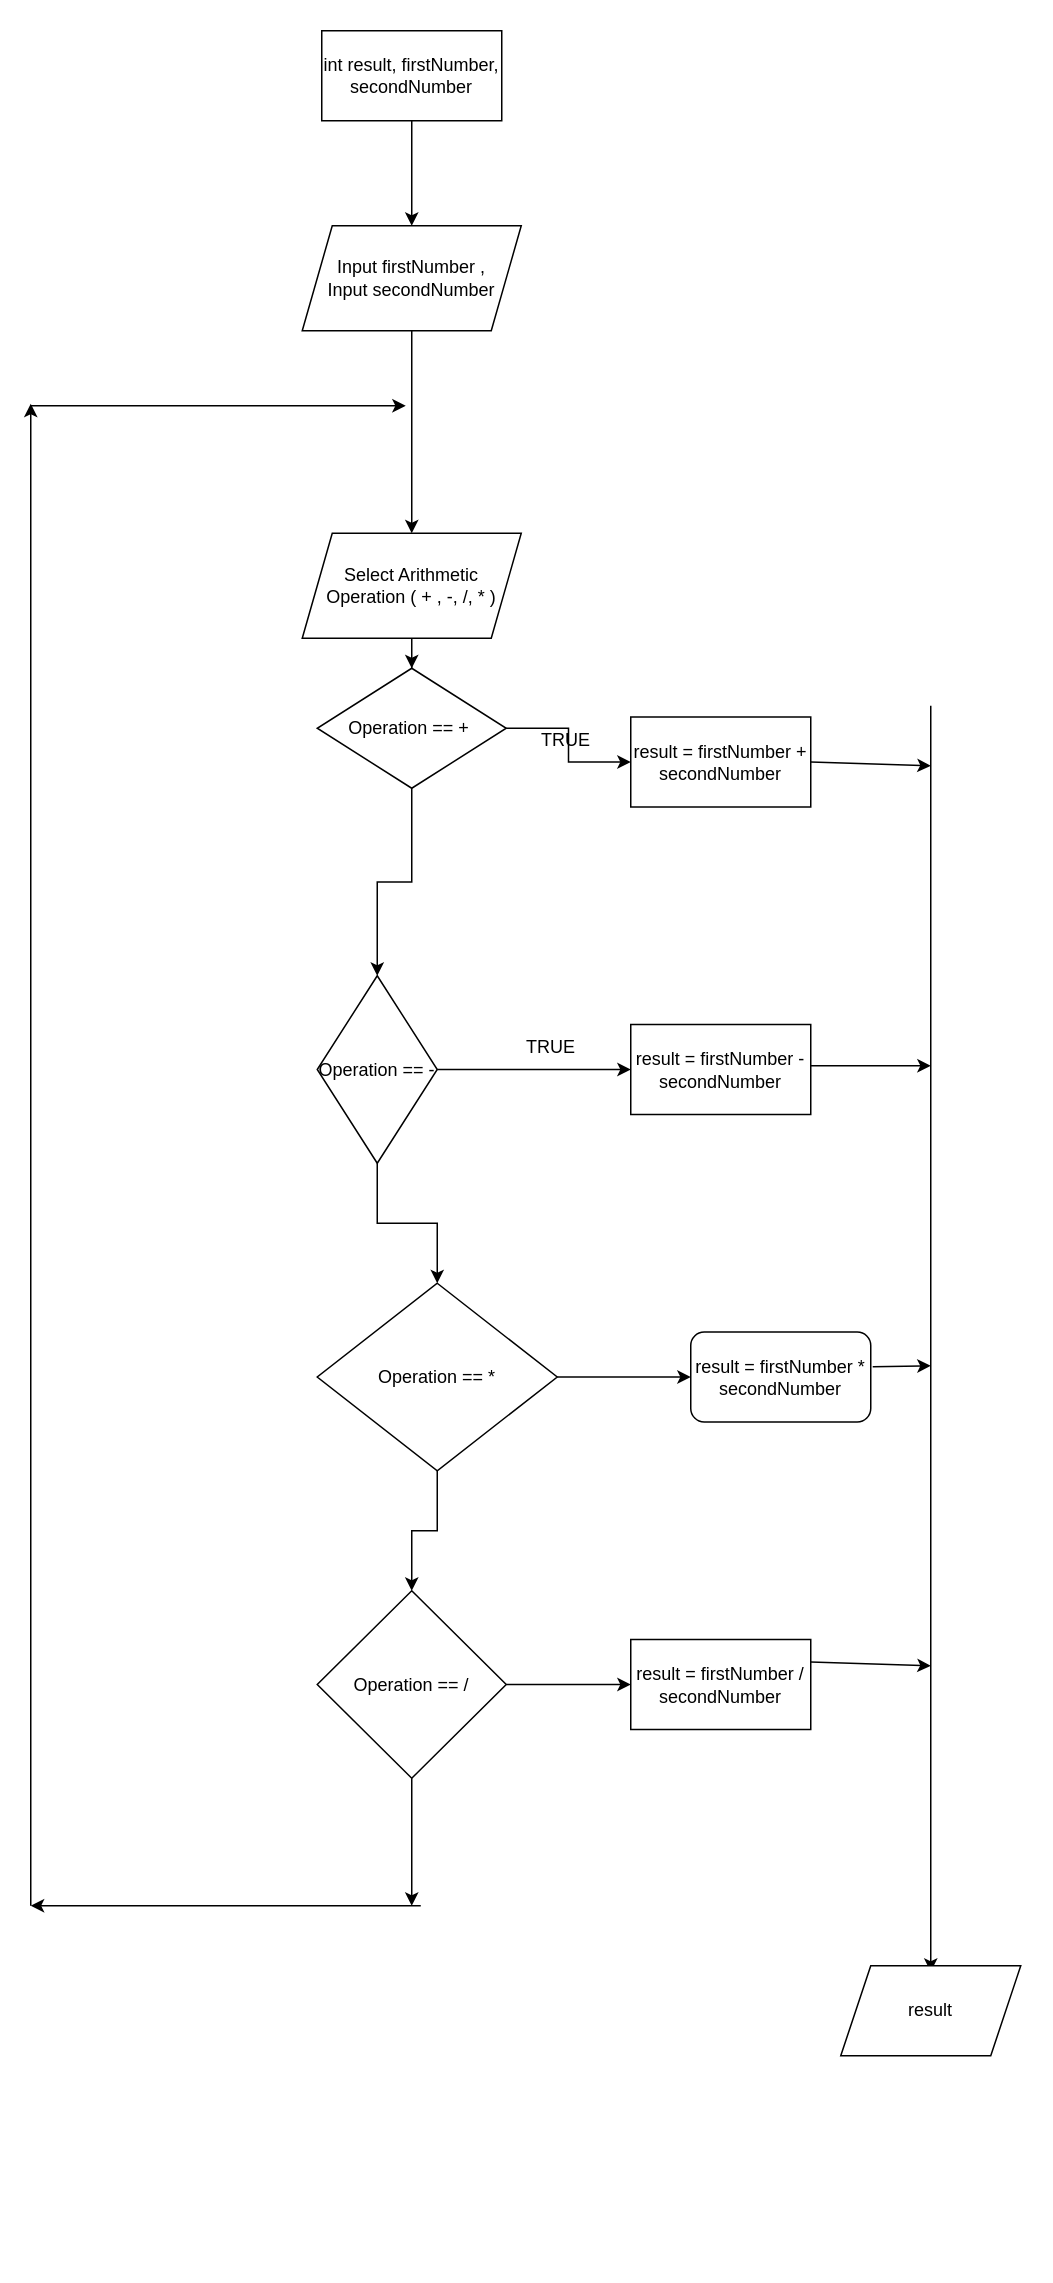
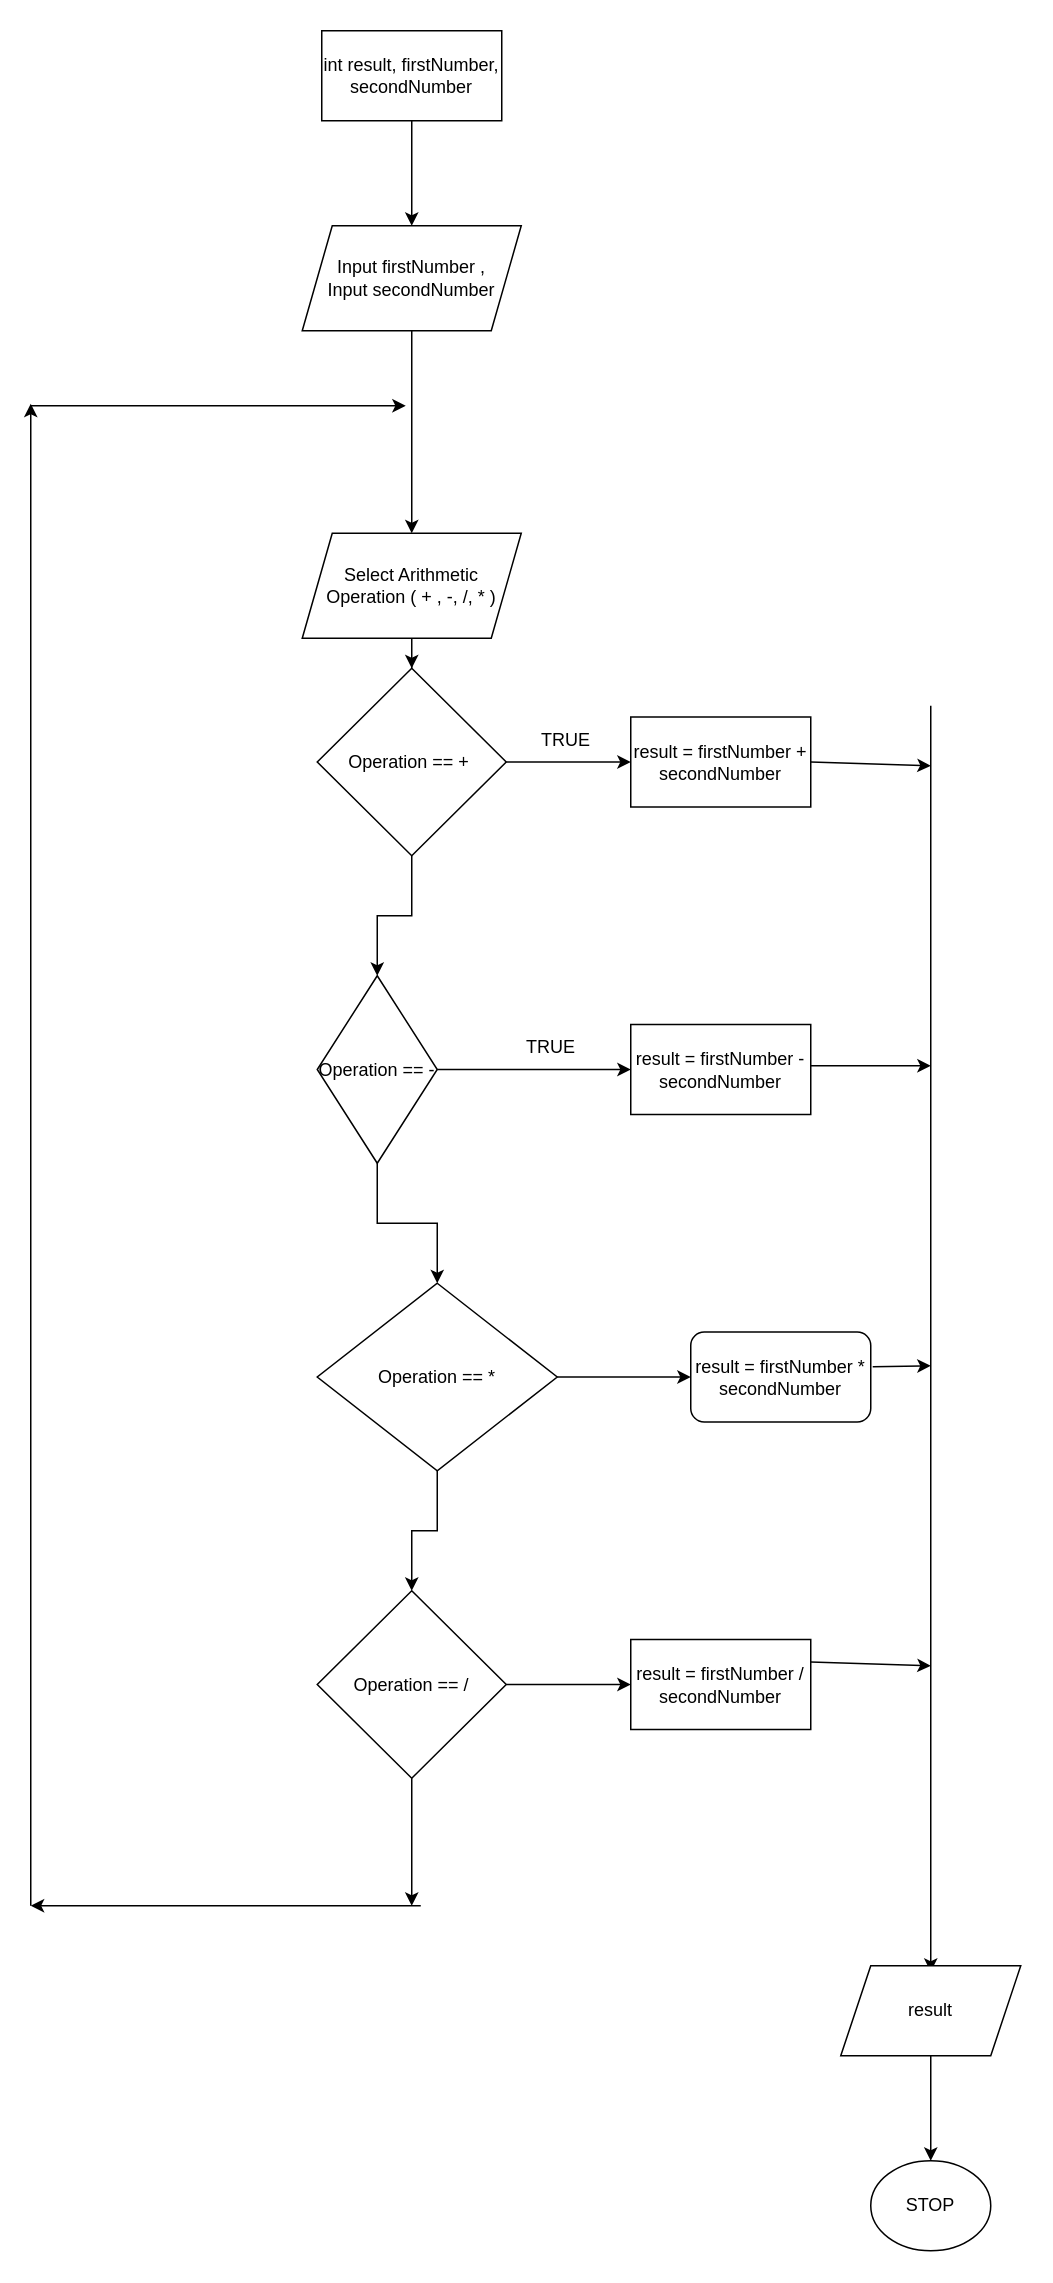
(412, 728) -> (412, 762)
none -> (931, 2103)
none -> (931, 2206)
